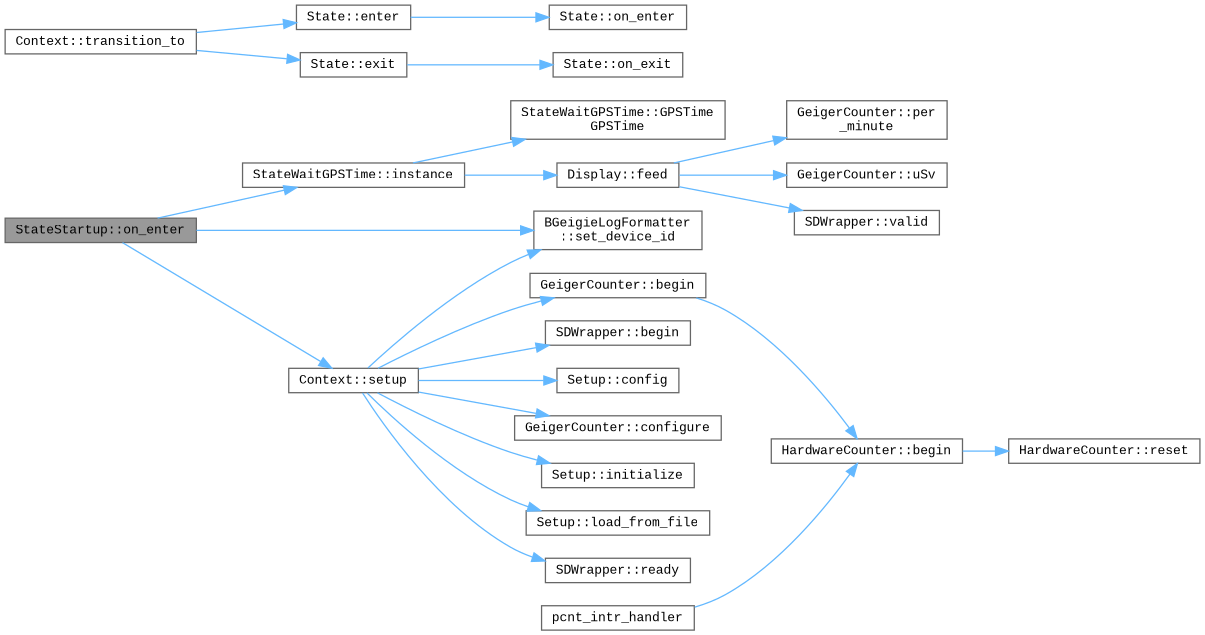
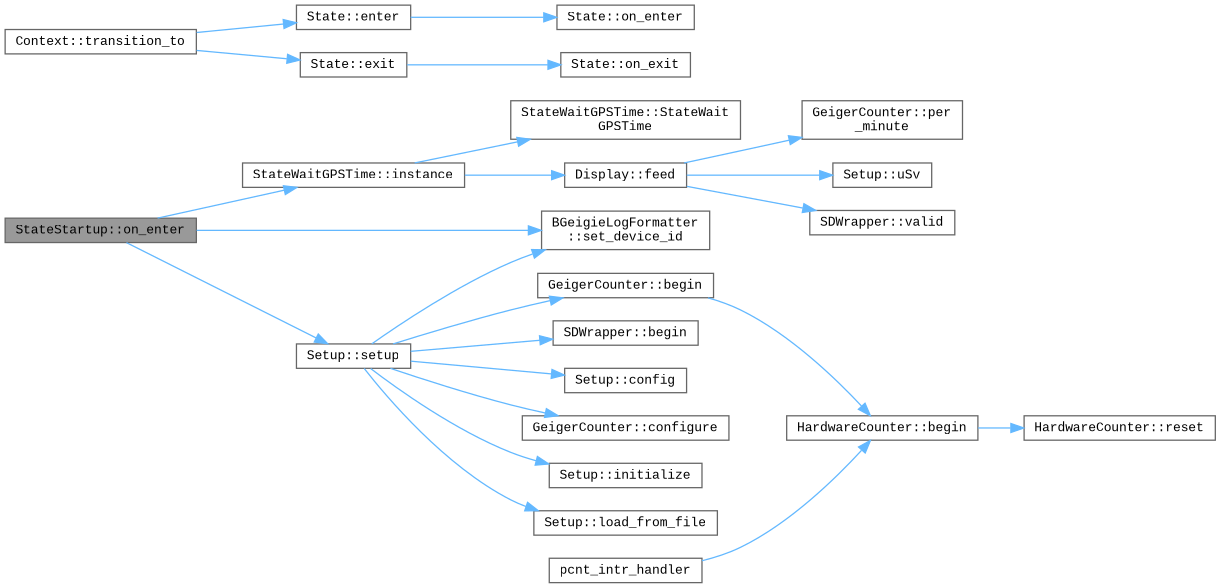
(618, 120) -> (626, 120)
(867, 175) -> (882, 175)
(354, 381) -> (354, 356)
(618, 570) -> none
